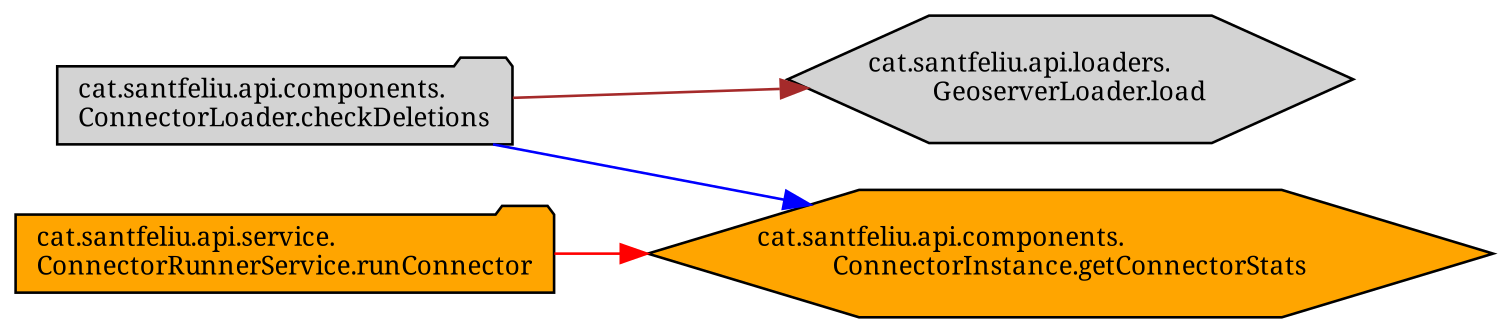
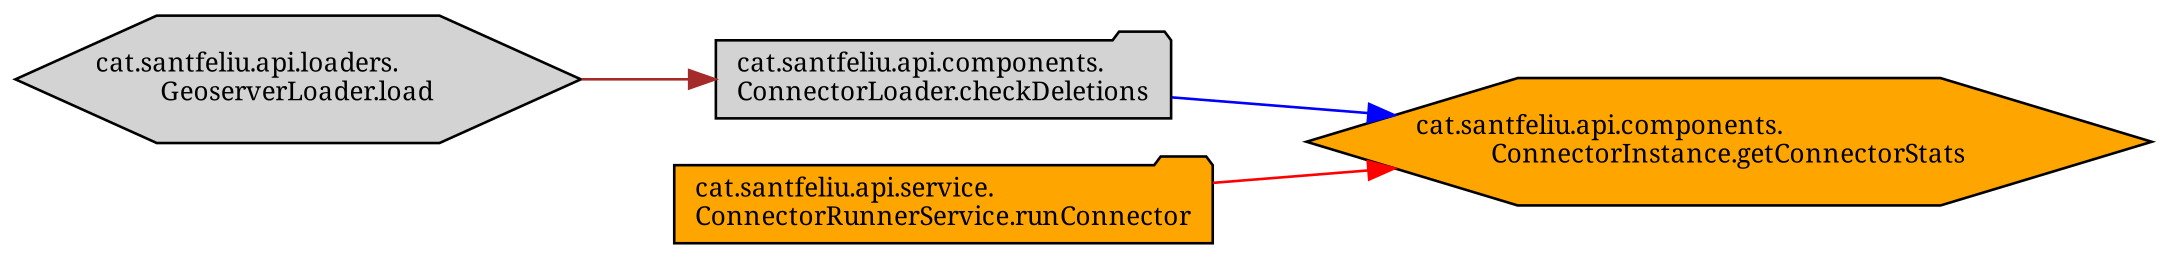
(646, 93) -> (635, 79)
